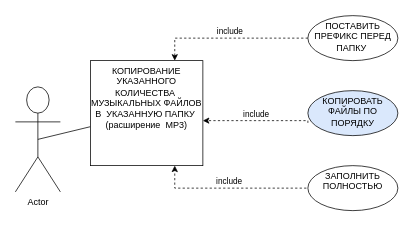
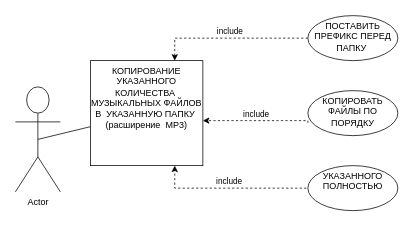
(353, 113) -> (353, 113)
(353, 181) -> (353, 181)
